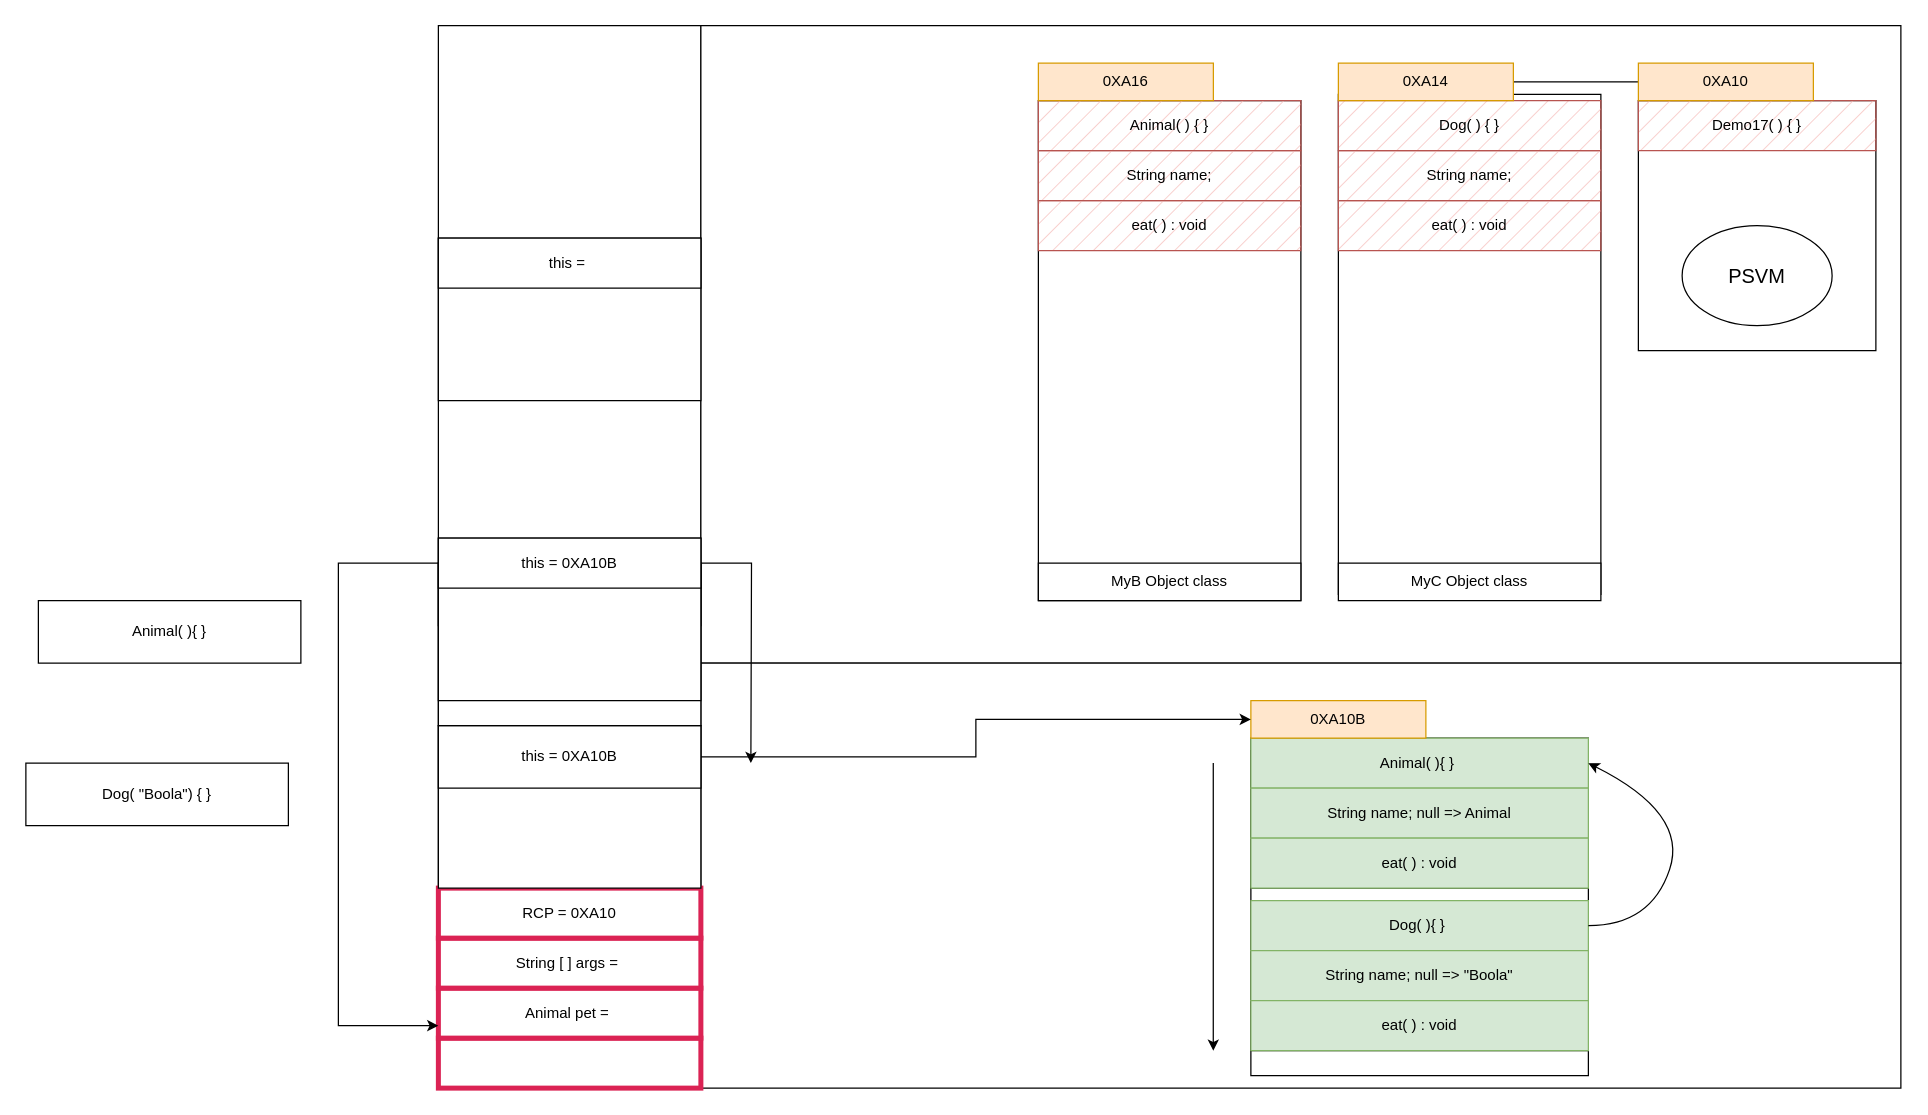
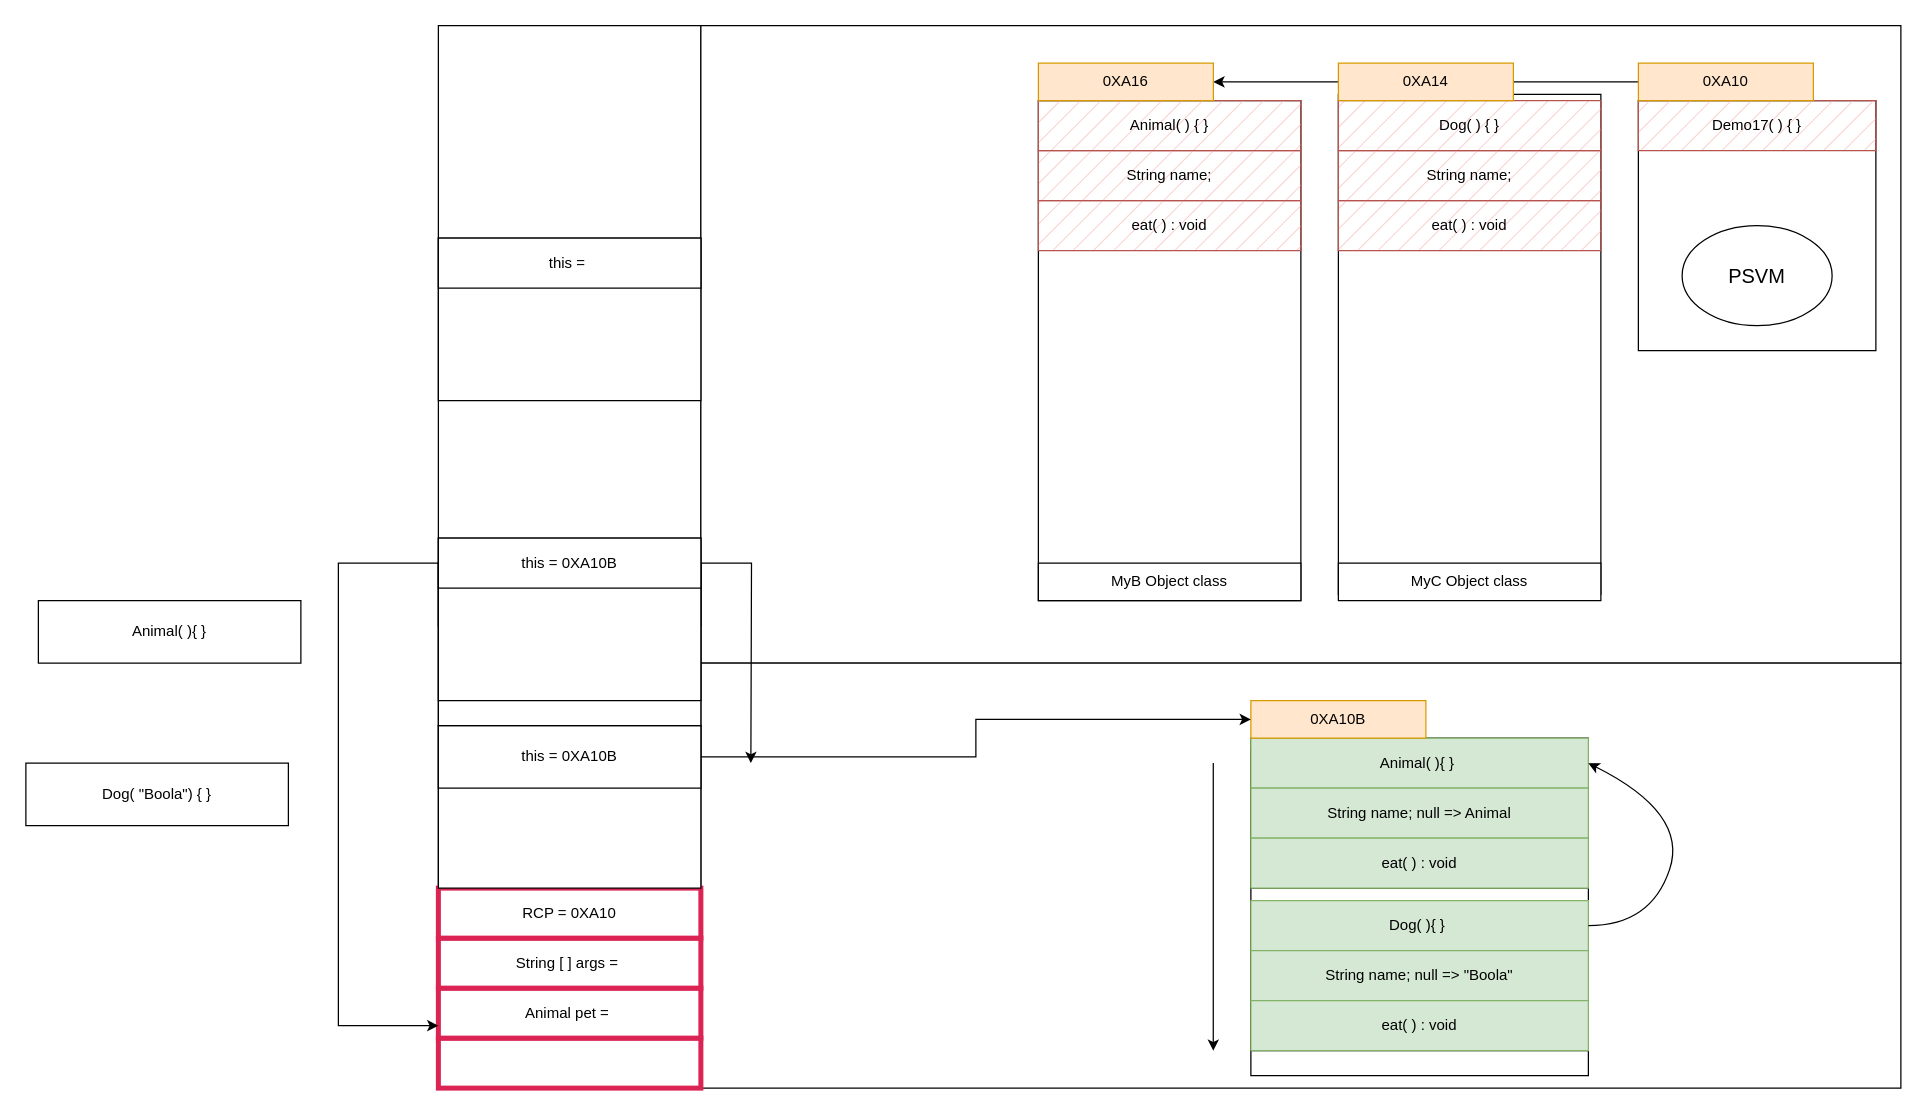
none -> (1280, 82)
